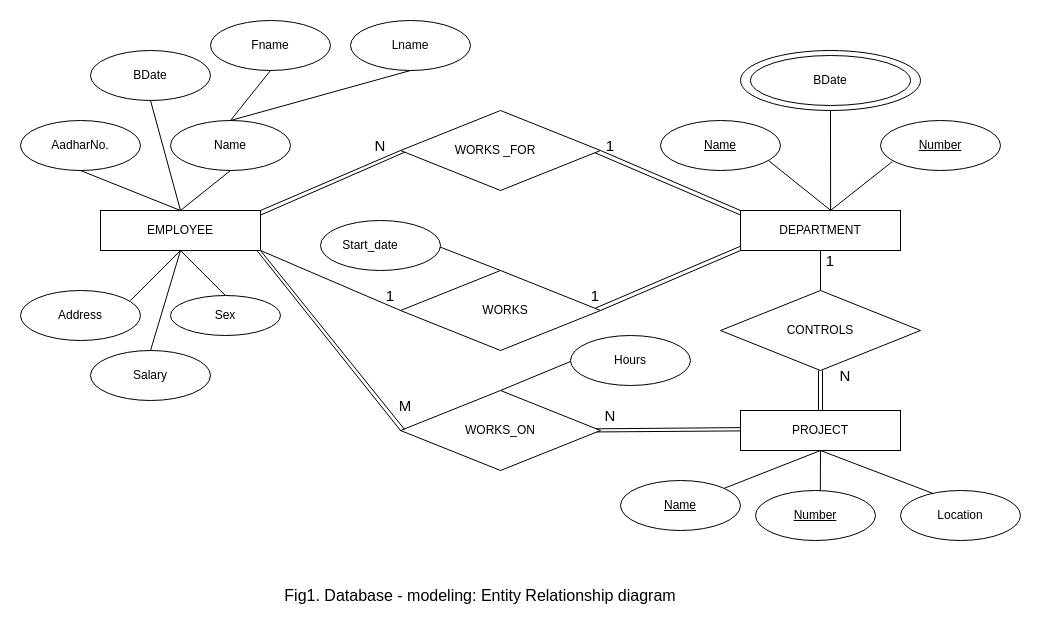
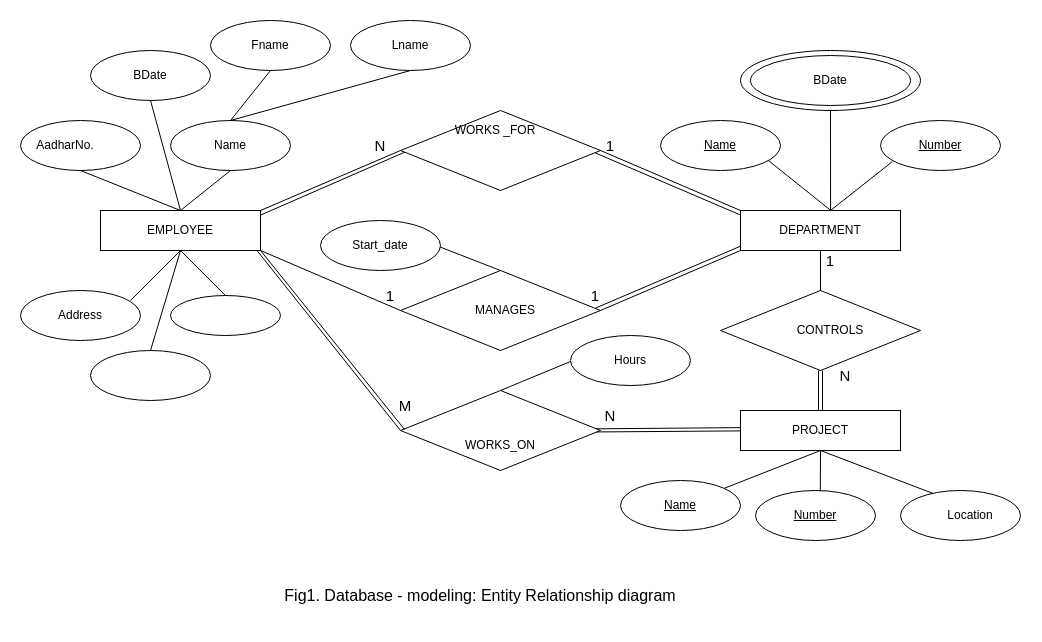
(81, 146) -> (66, 146)
(496, 151) -> (496, 131)
(371, 246) -> (381, 246)
(506, 311) -> (506, 311)
(226, 316) -> none
(821, 331) -> (831, 331)
(151, 376) -> none
(501, 431) -> (501, 446)
(961, 516) -> (971, 516)
